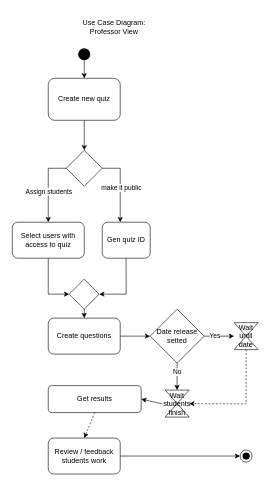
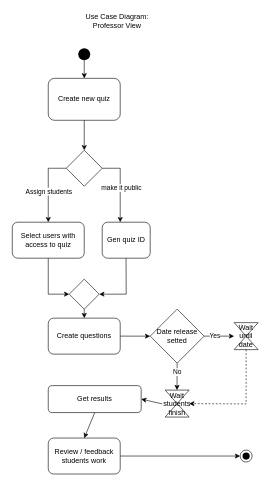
(114, 27) -> (117, 21)
(90, 423) -> (90, 423)
